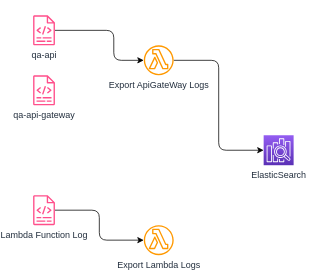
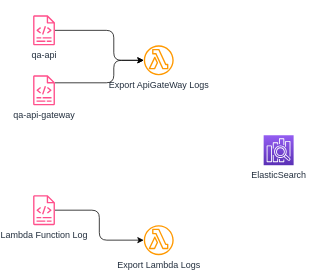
none -> (92, 83)
(219, 103) -> none
